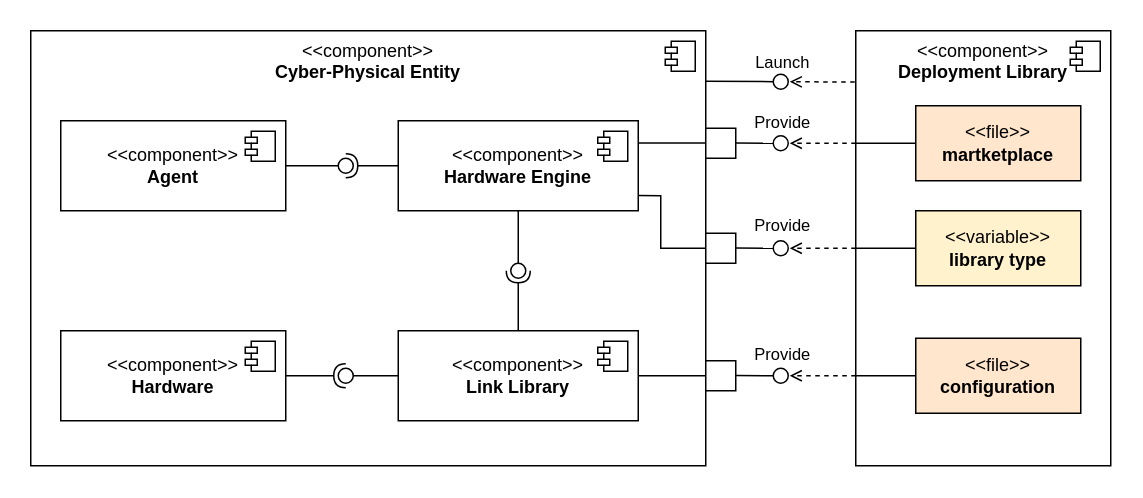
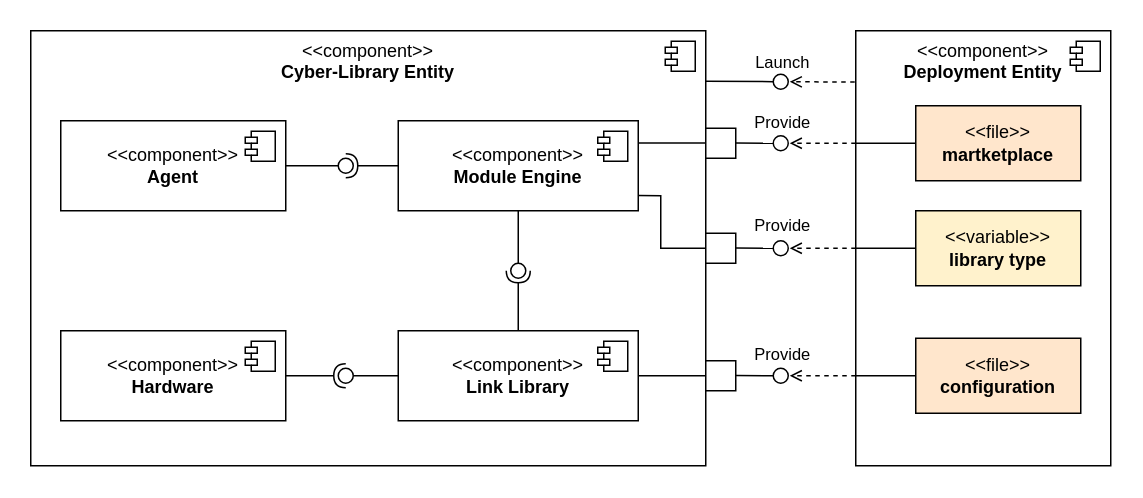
(368, 63) -> (368, 63)
(983, 63) -> (983, 63)
(518, 166) -> (518, 166)
